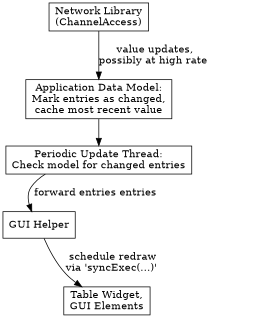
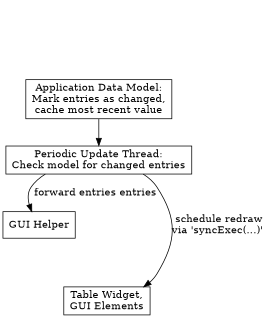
(99, 17) -> none
(57, 263) -> (172, 227)
